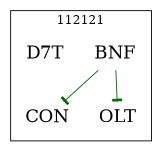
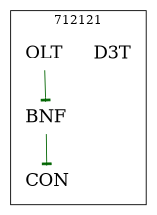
(81, 21) -> (78, 21)
(45, 54) -> (113, 54)
(116, 84) -> (45, 84)
